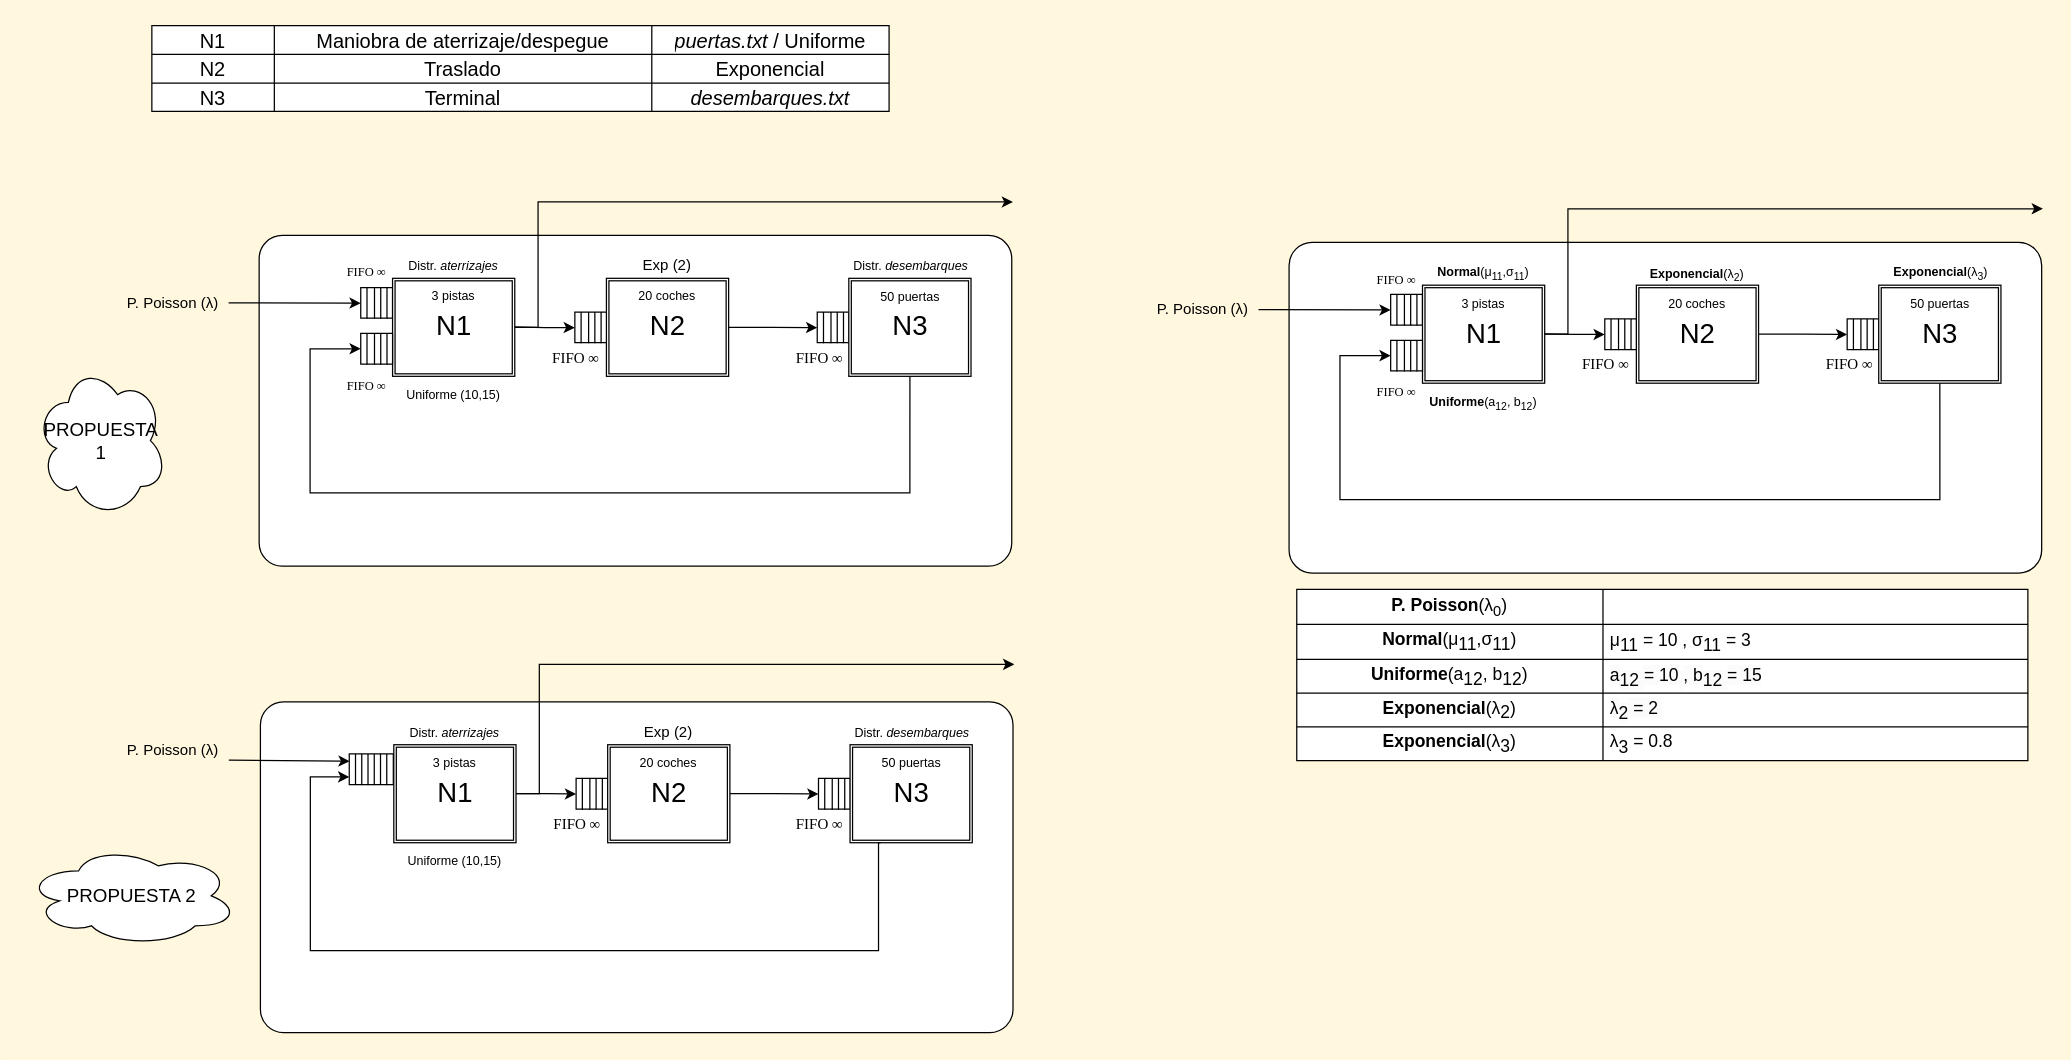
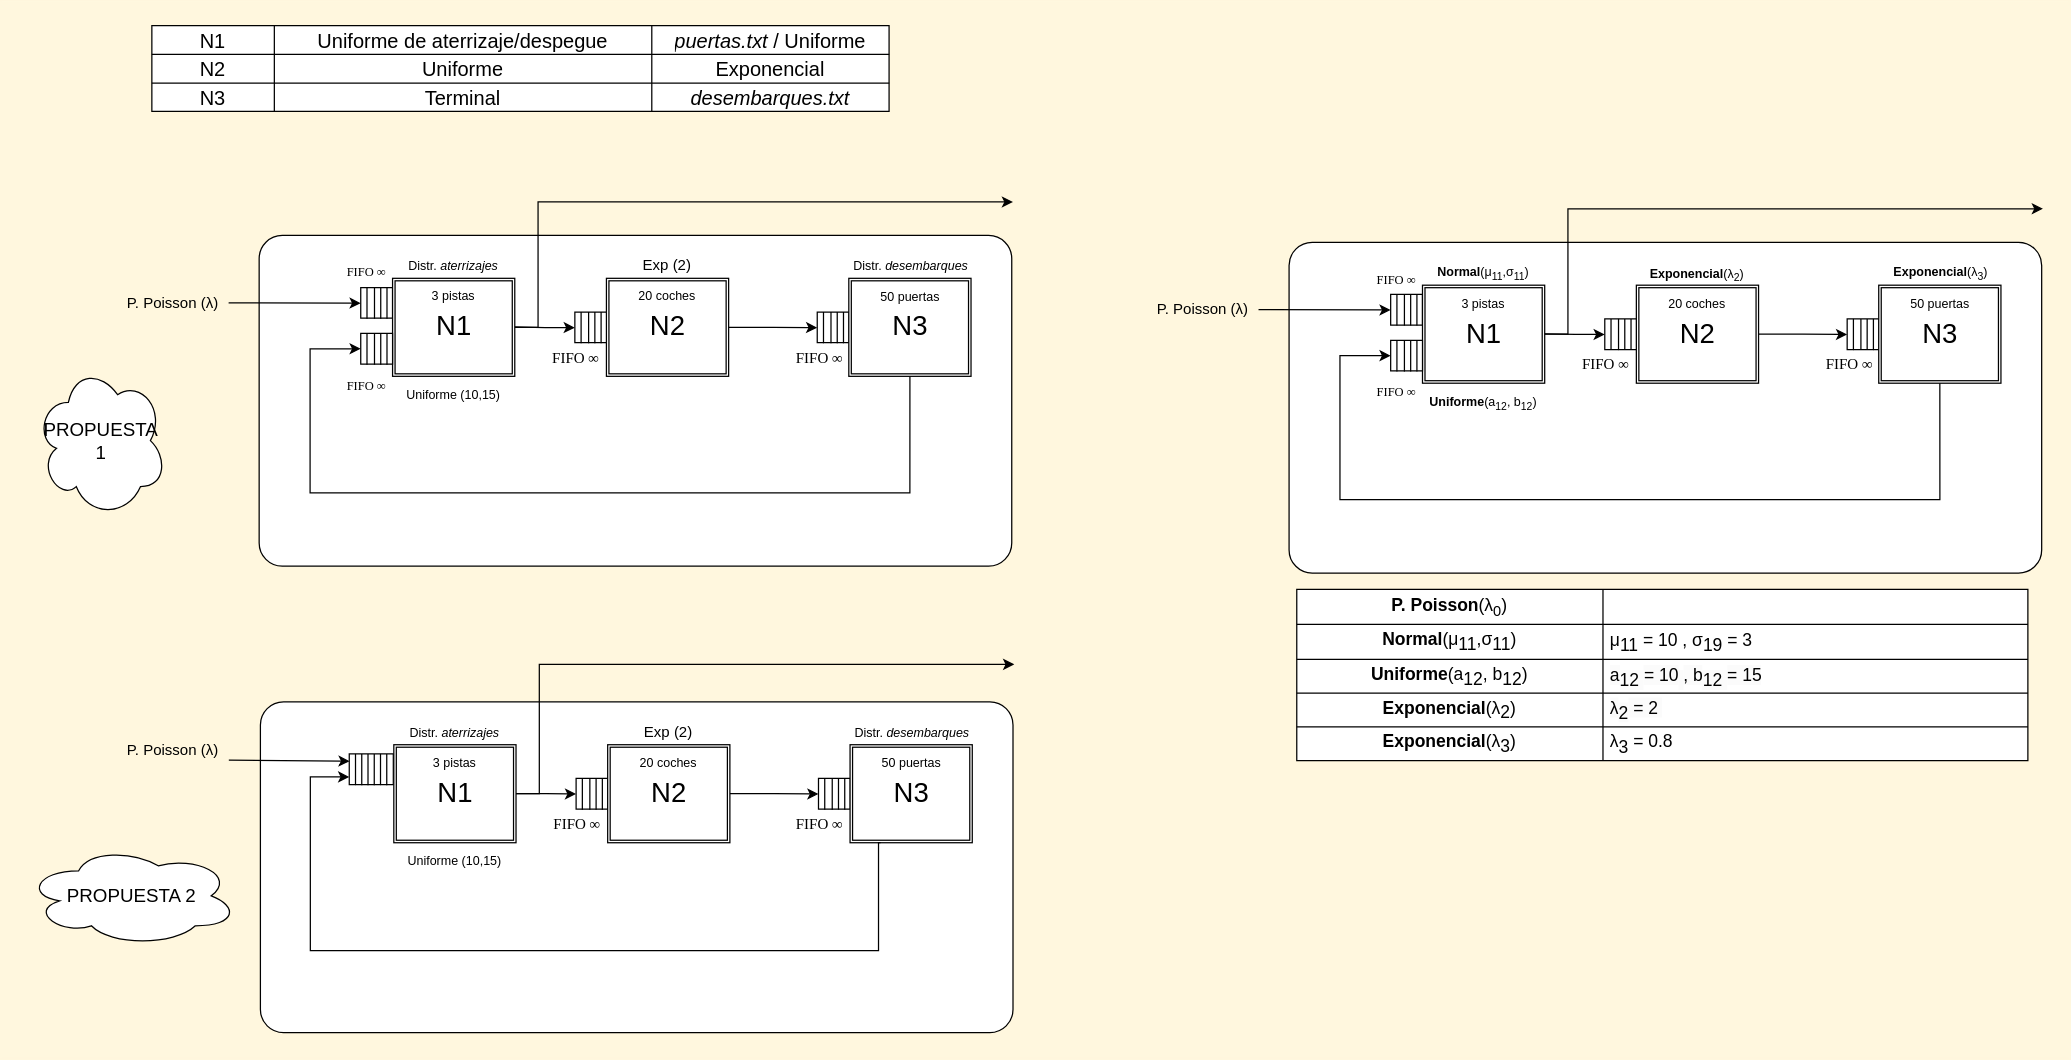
(463, 41) -> (463, 41)
(463, 69) -> (463, 69)
(1701, 642) -> (1701, 642)
